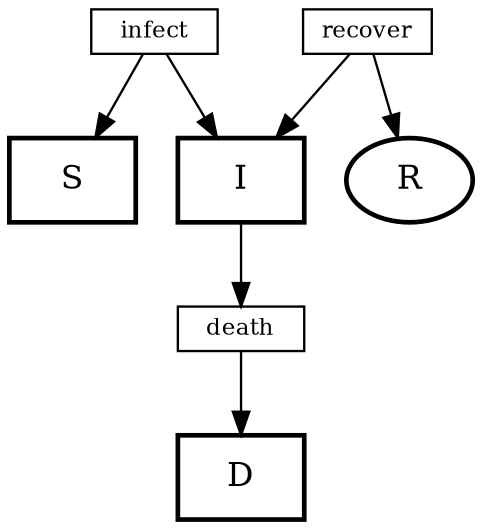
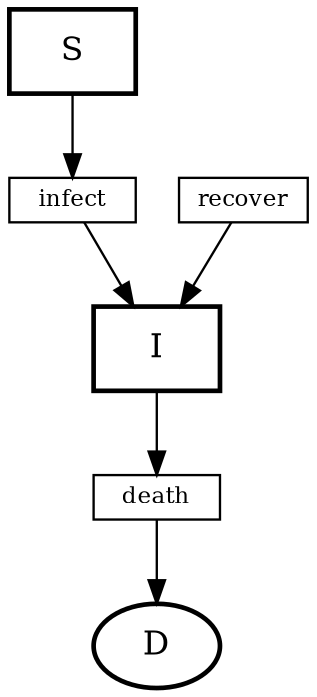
(125, 85) -> (73, 124)
(410, 180) -> none
(241, 477) -> (157, 646)
